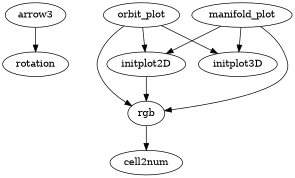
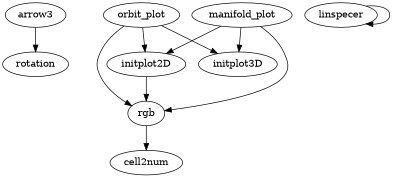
none -> (341, 15)
